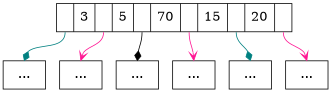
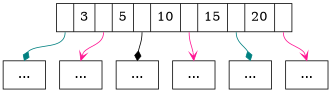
(166, 17) -> (166, 17)
